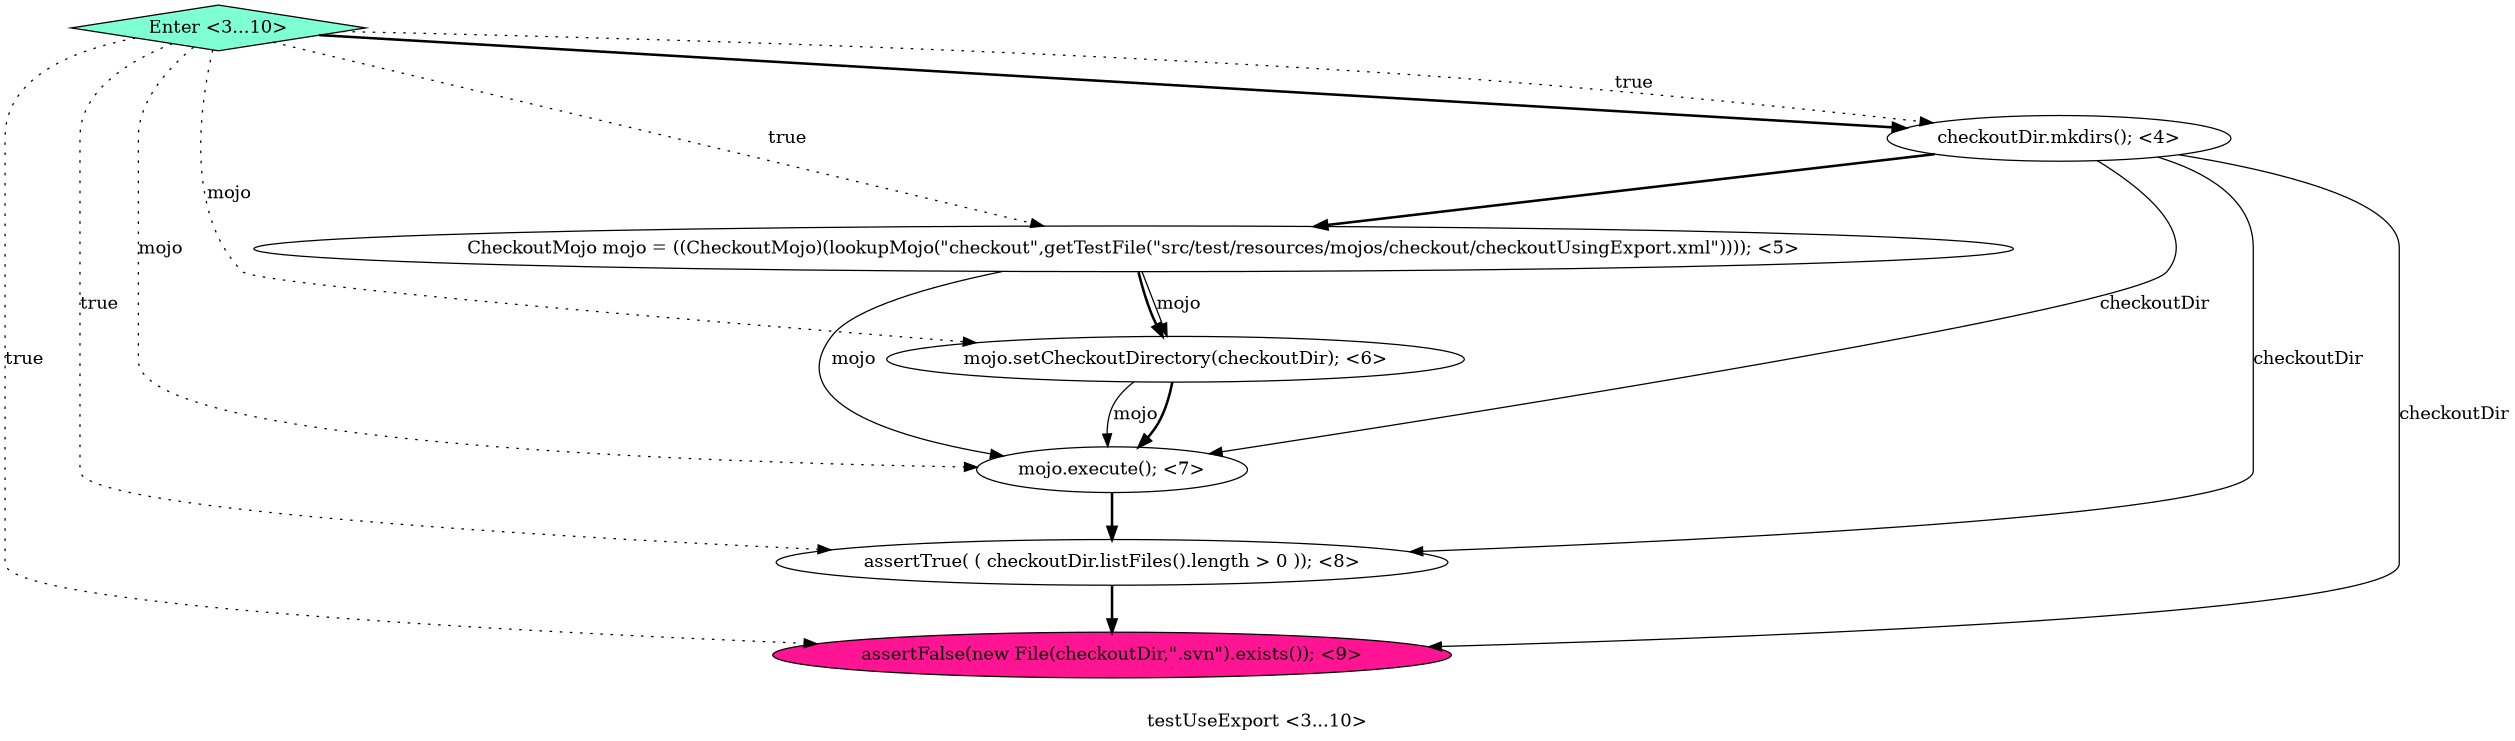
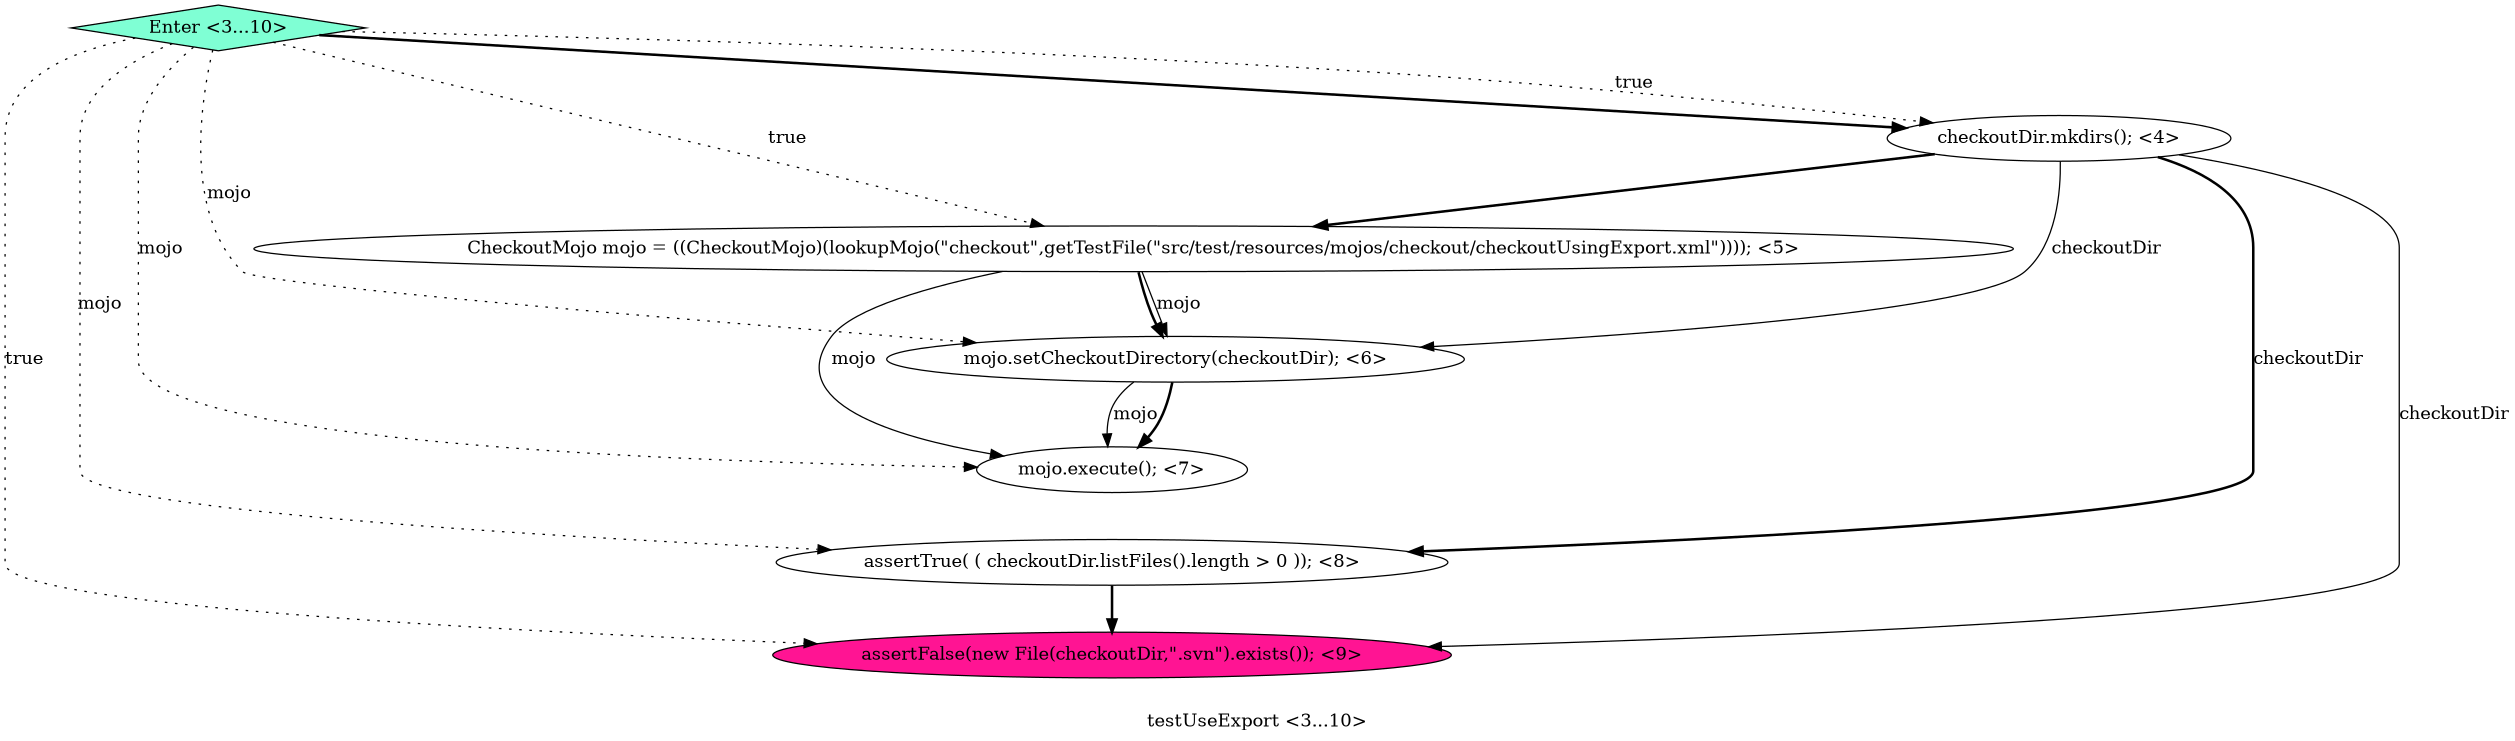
(100, 304) -> (100, 304)
(1770, 362) -> (1791, 319)
(1112, 510) -> none
(2023, 517) -> (2023, 517)
